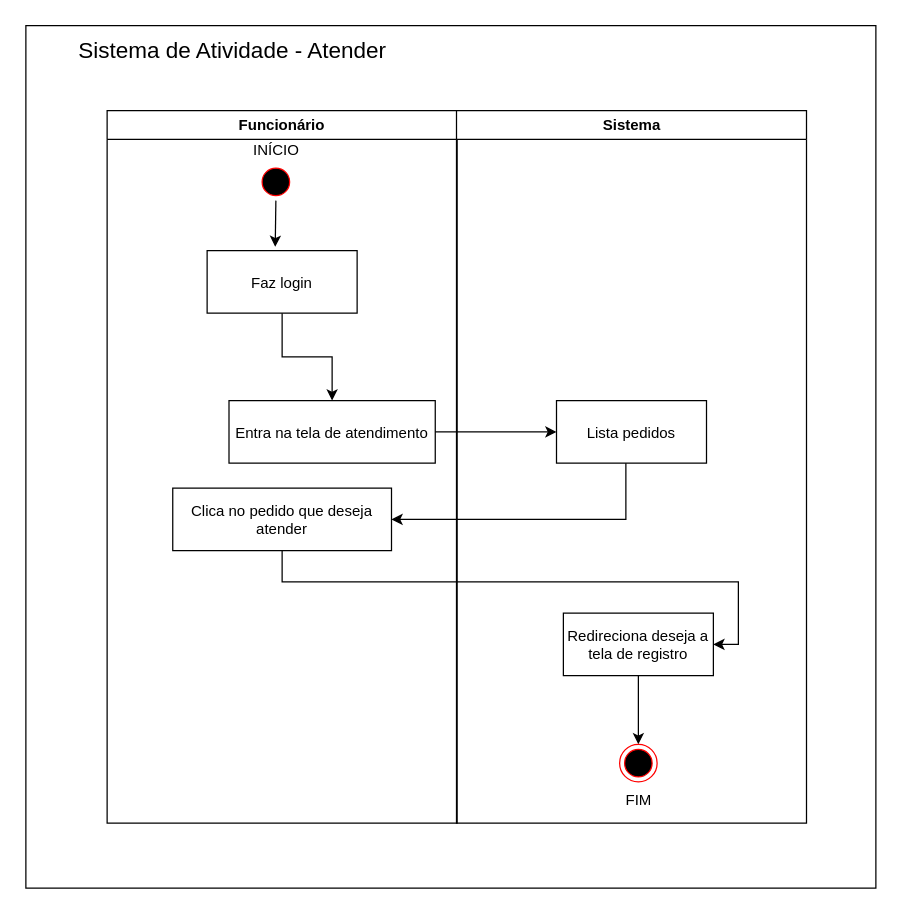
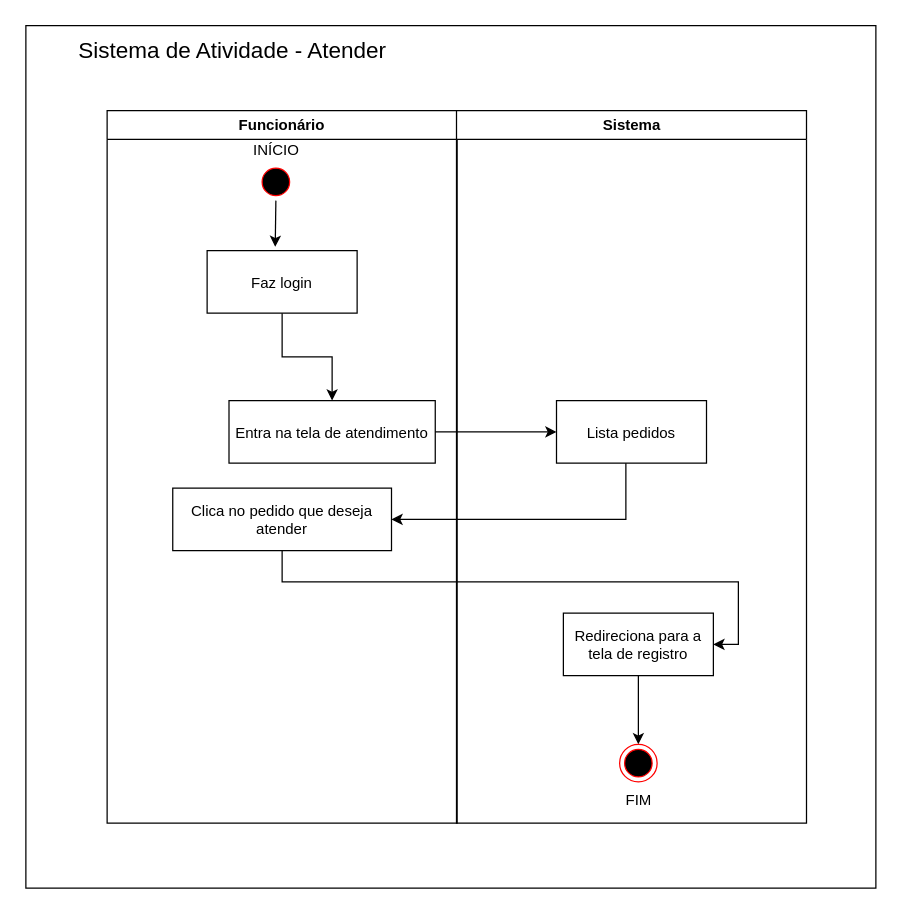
(638, 636) -> (638, 636)
